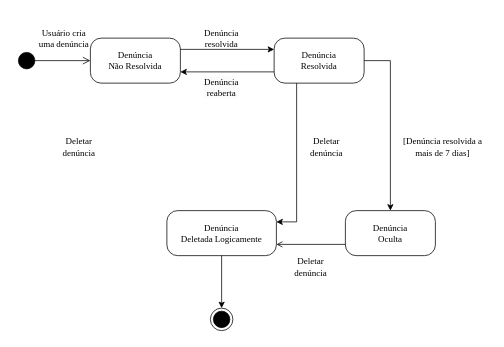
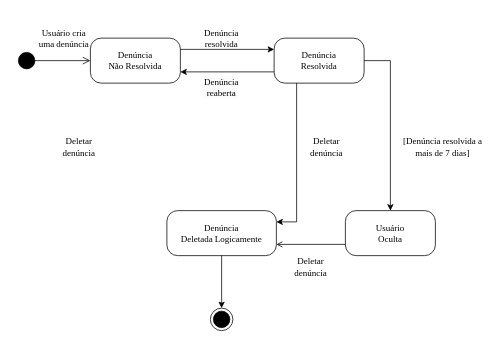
(390, 233) -> (390, 233)
